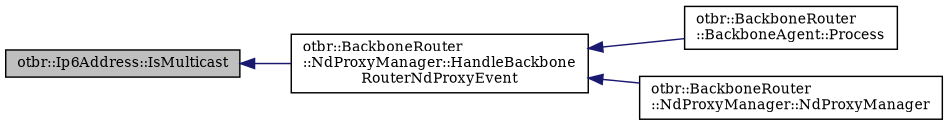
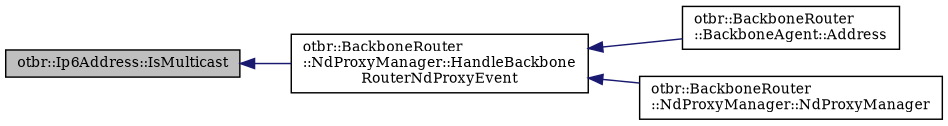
(791, 28) -> (791, 28)
